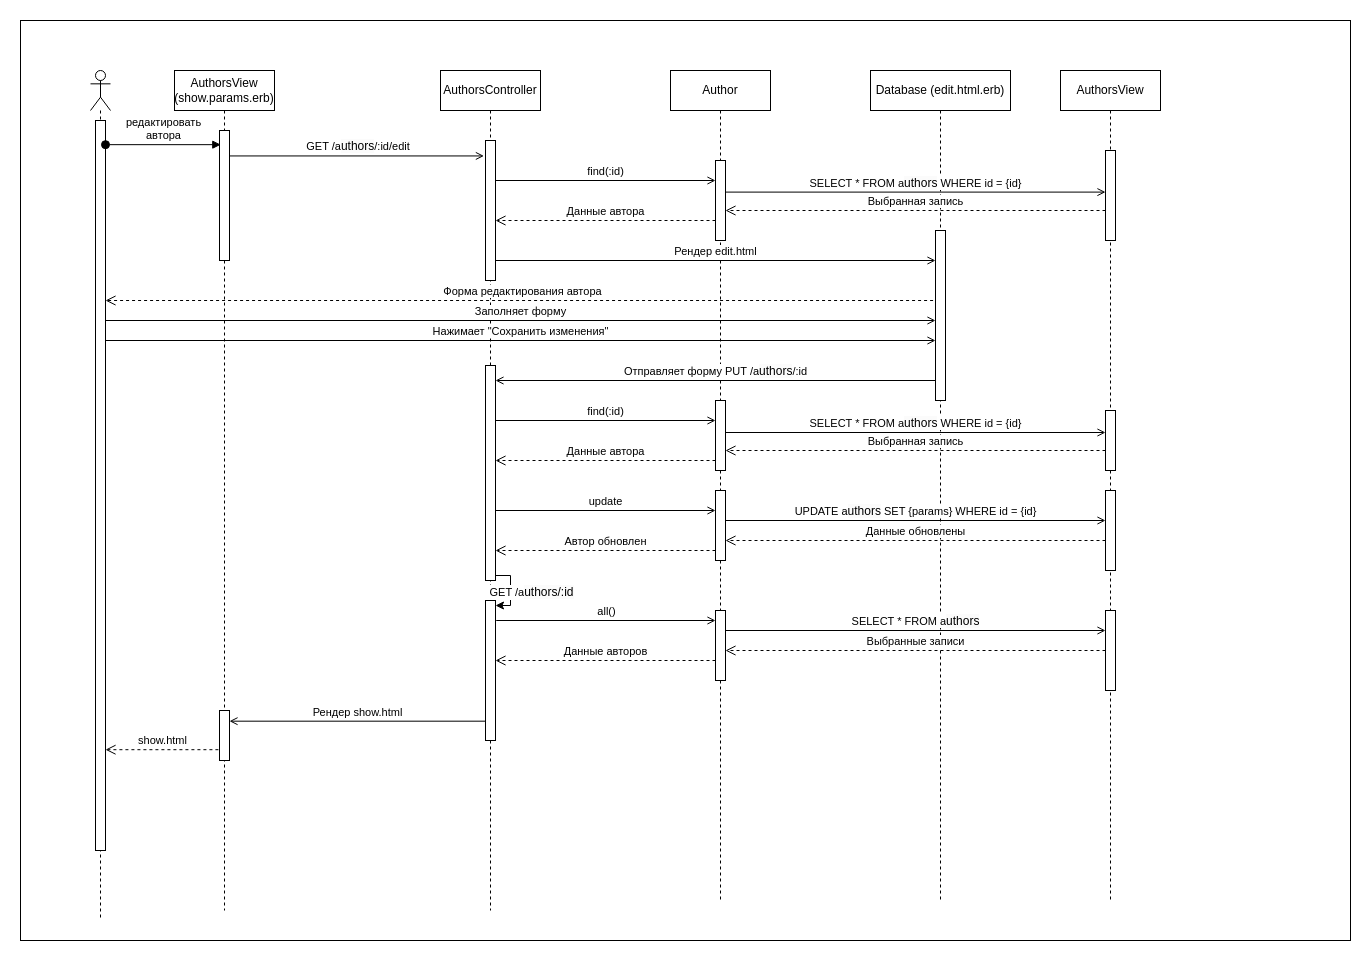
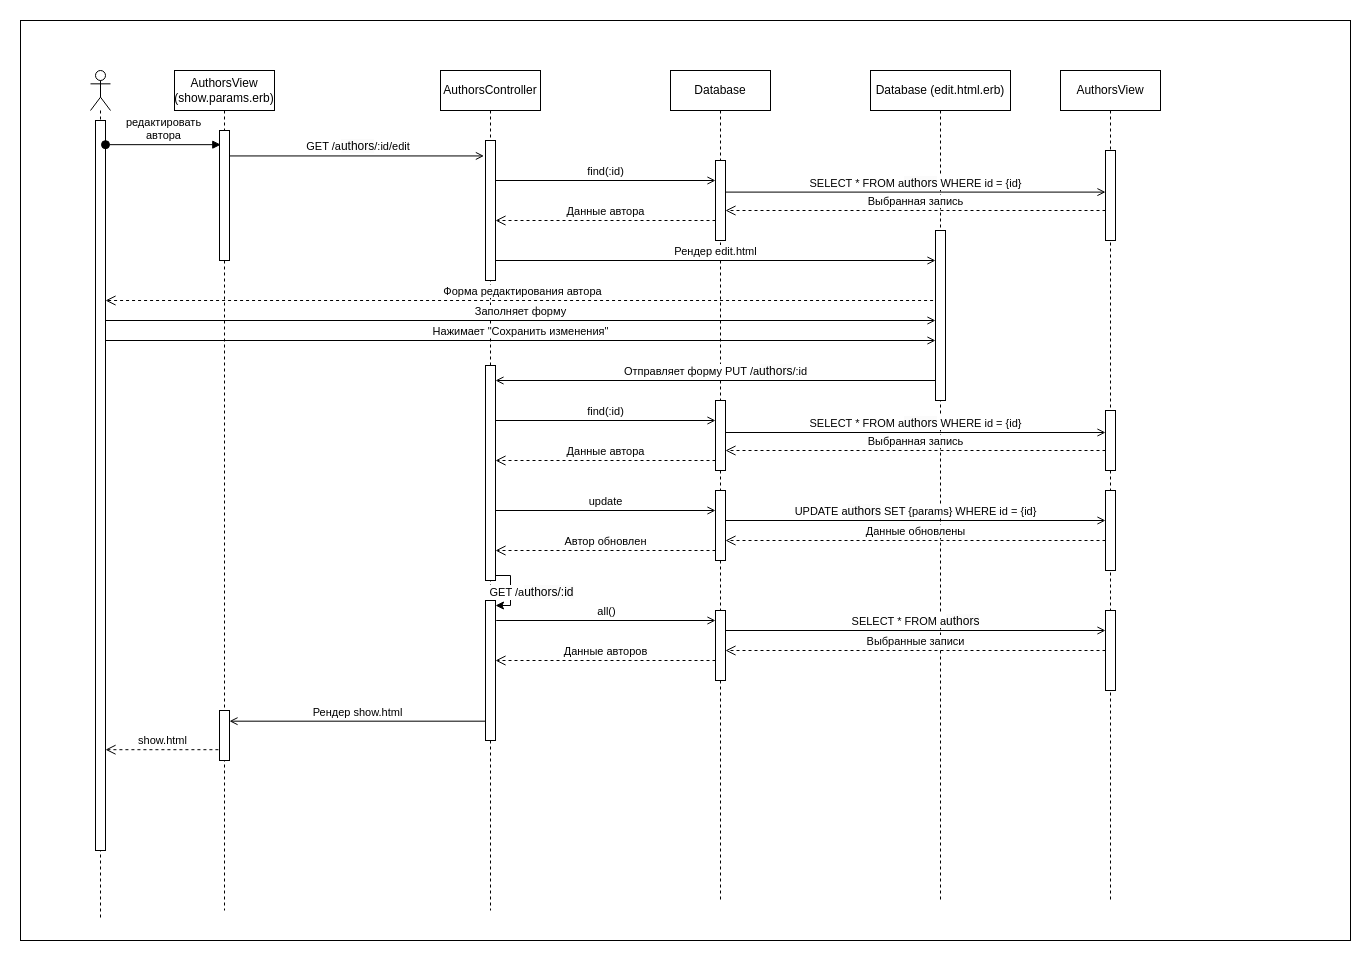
(721, 91) -> (721, 91)
